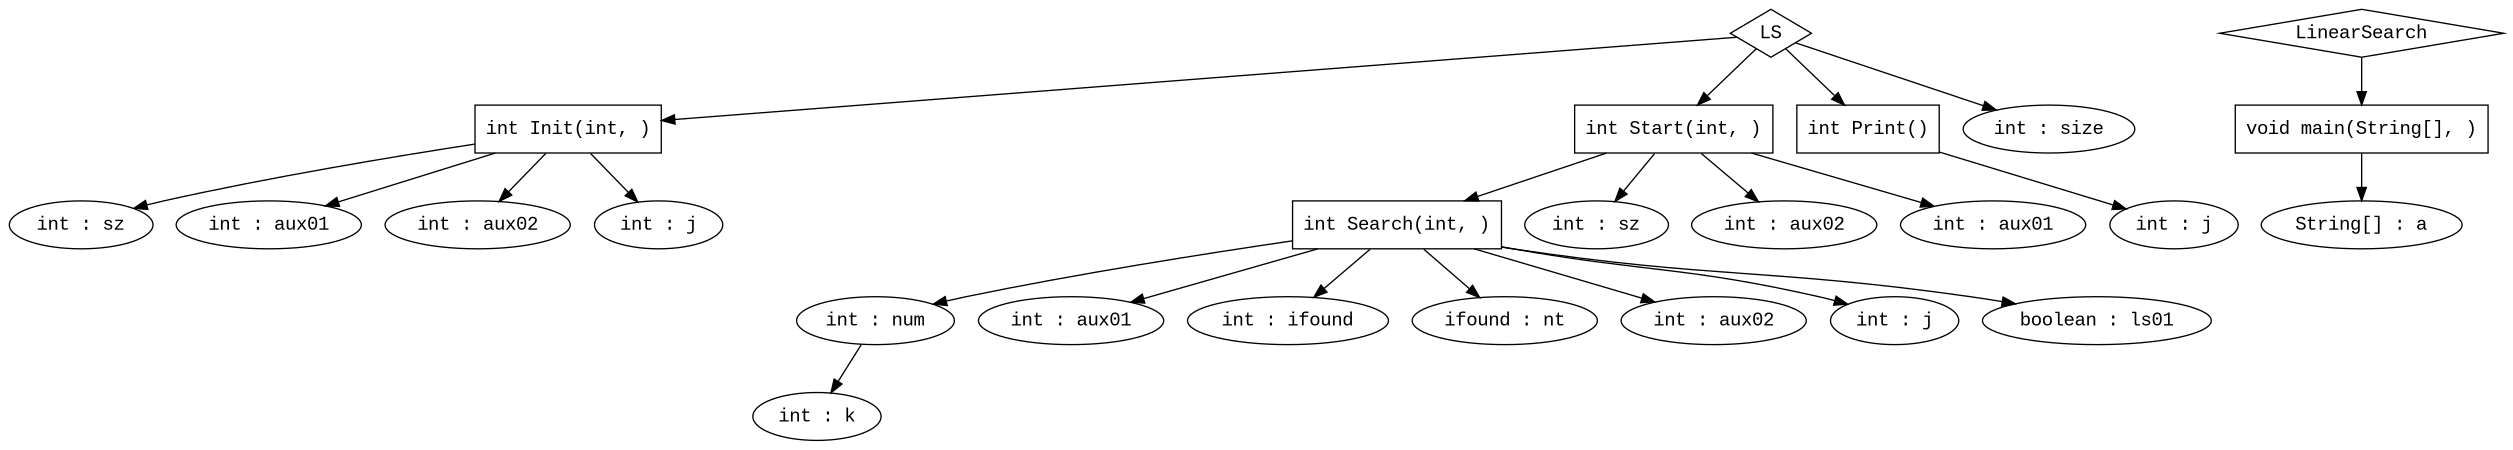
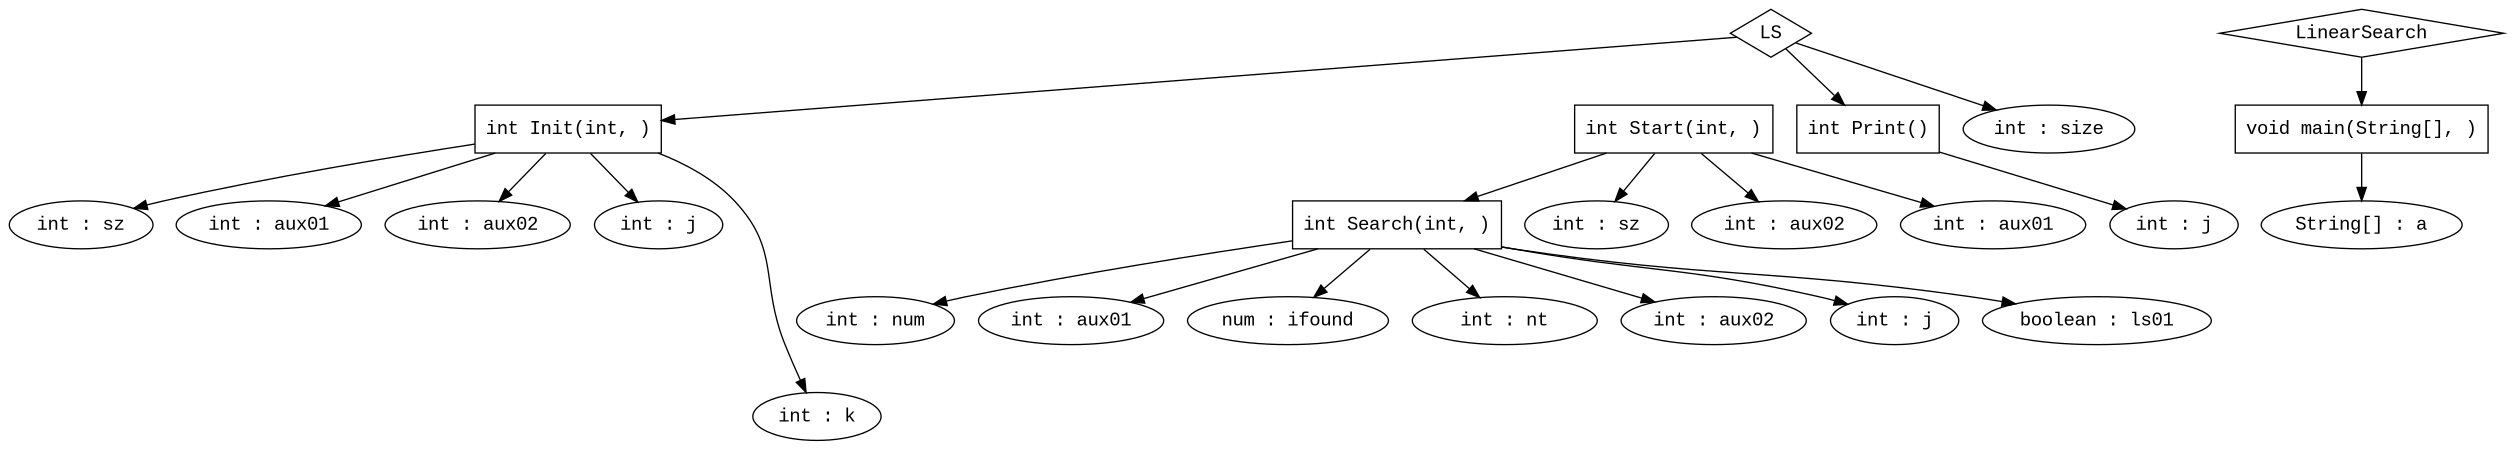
(1732, 72) -> none
(1288, 321) -> (1288, 321)
(1505, 321) -> (1505, 321)
(850, 363) -> (762, 244)
